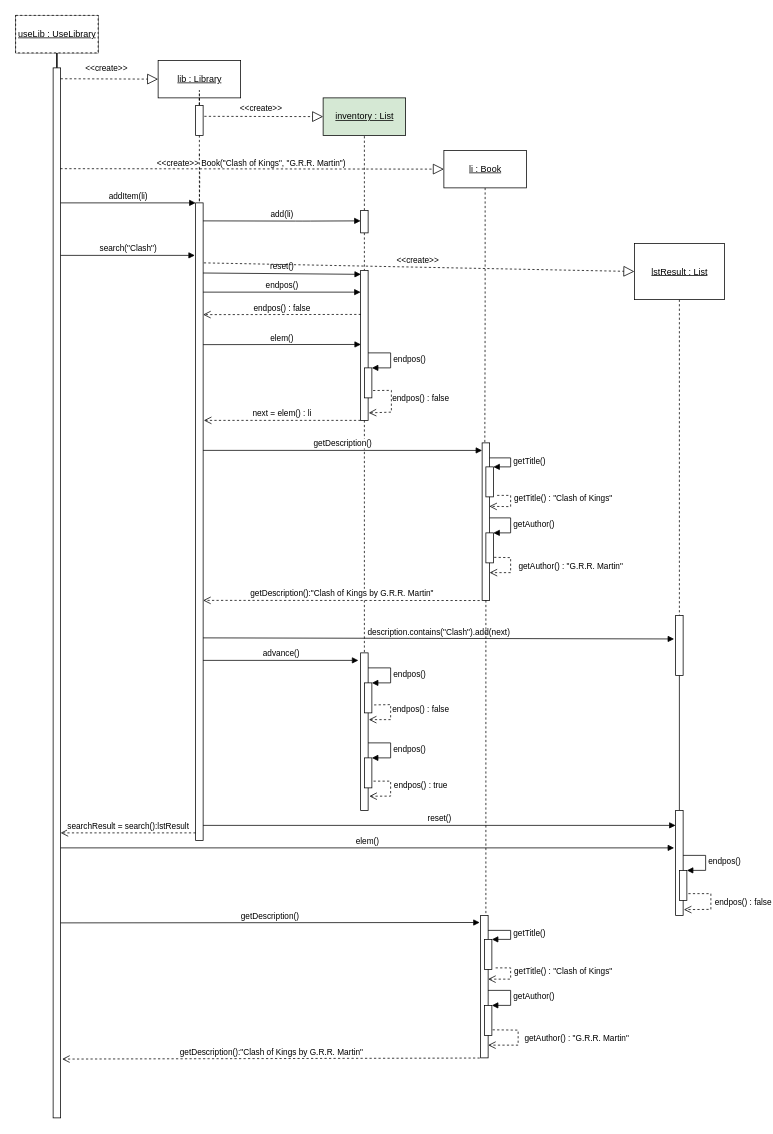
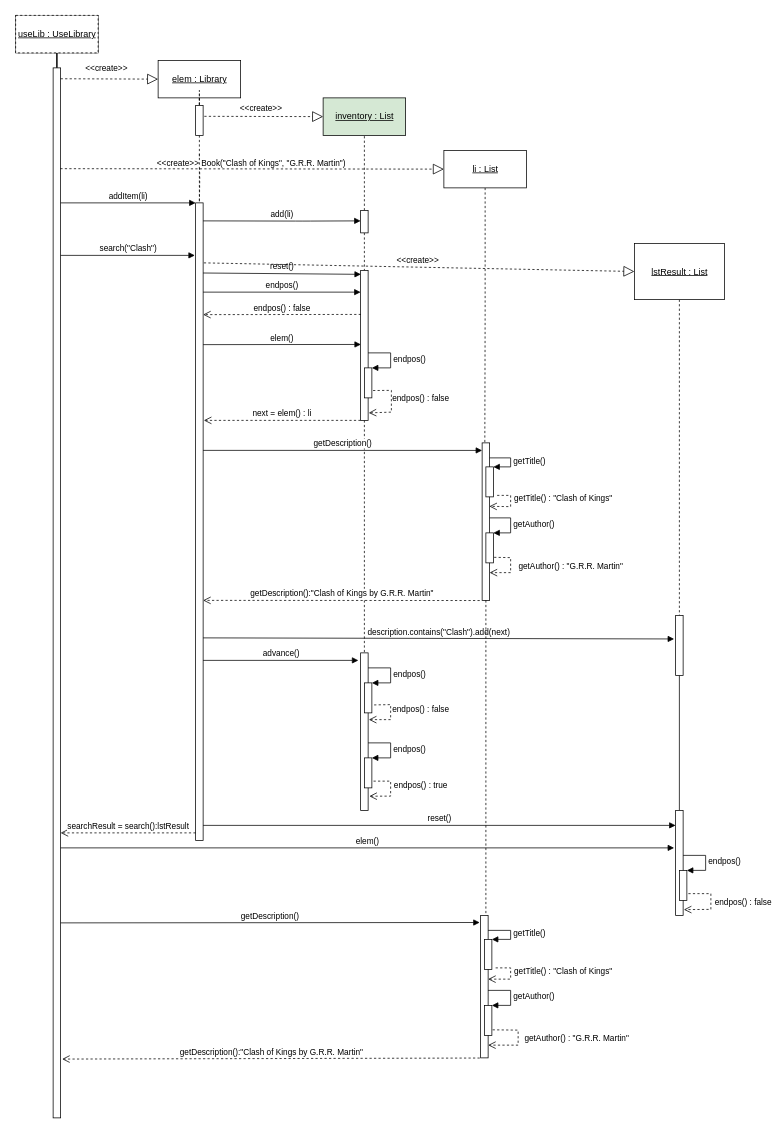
(200, 79) -> (200, 79)
(485, 169) -> (485, 169)
